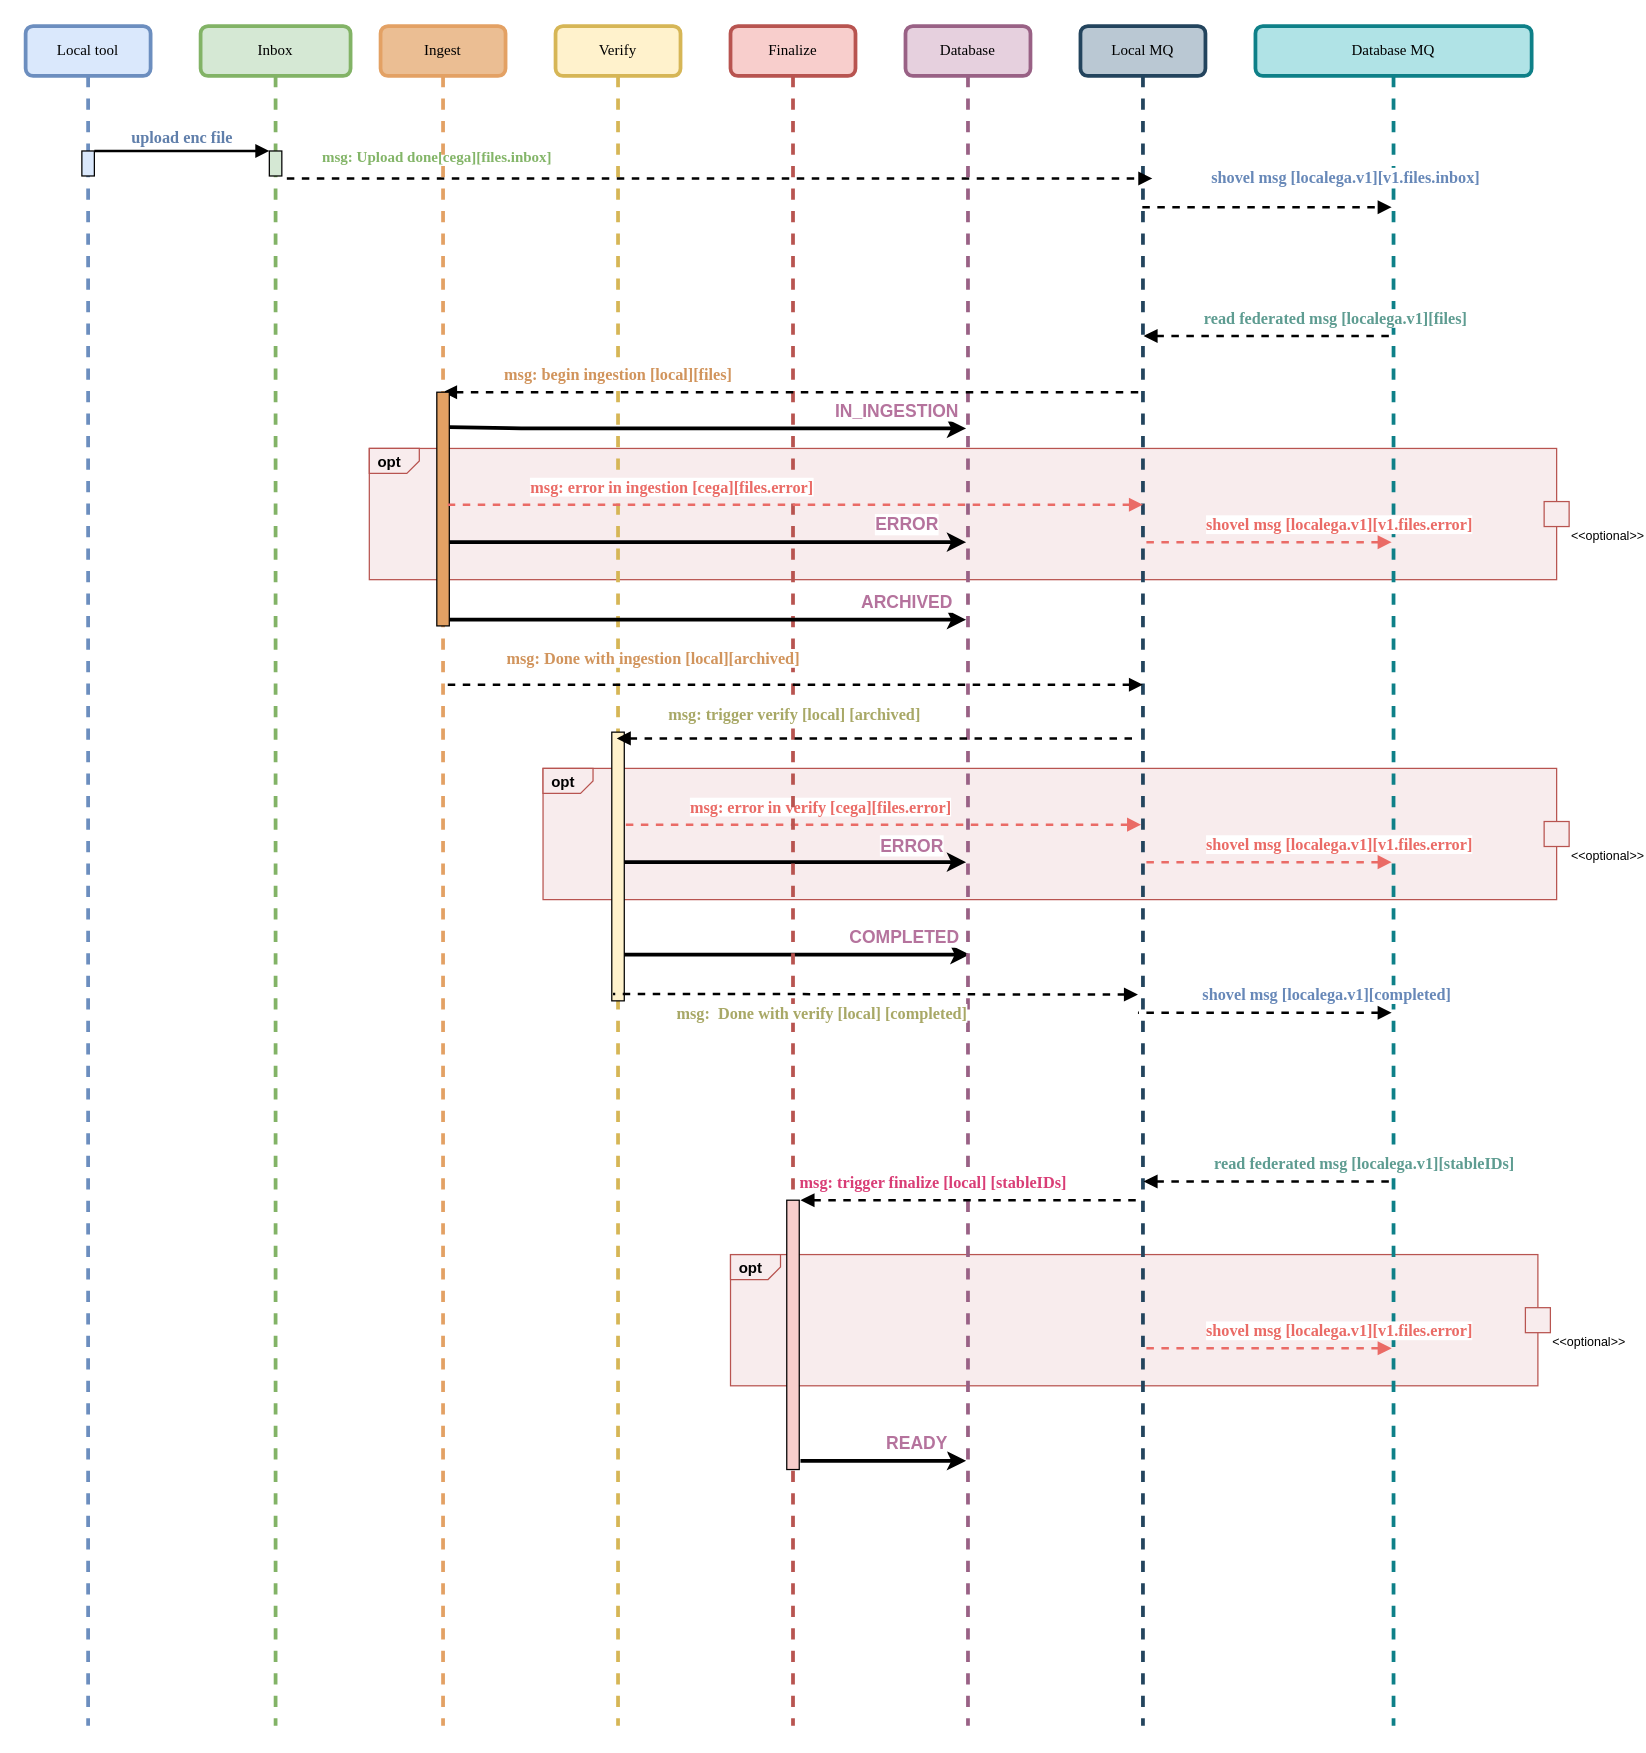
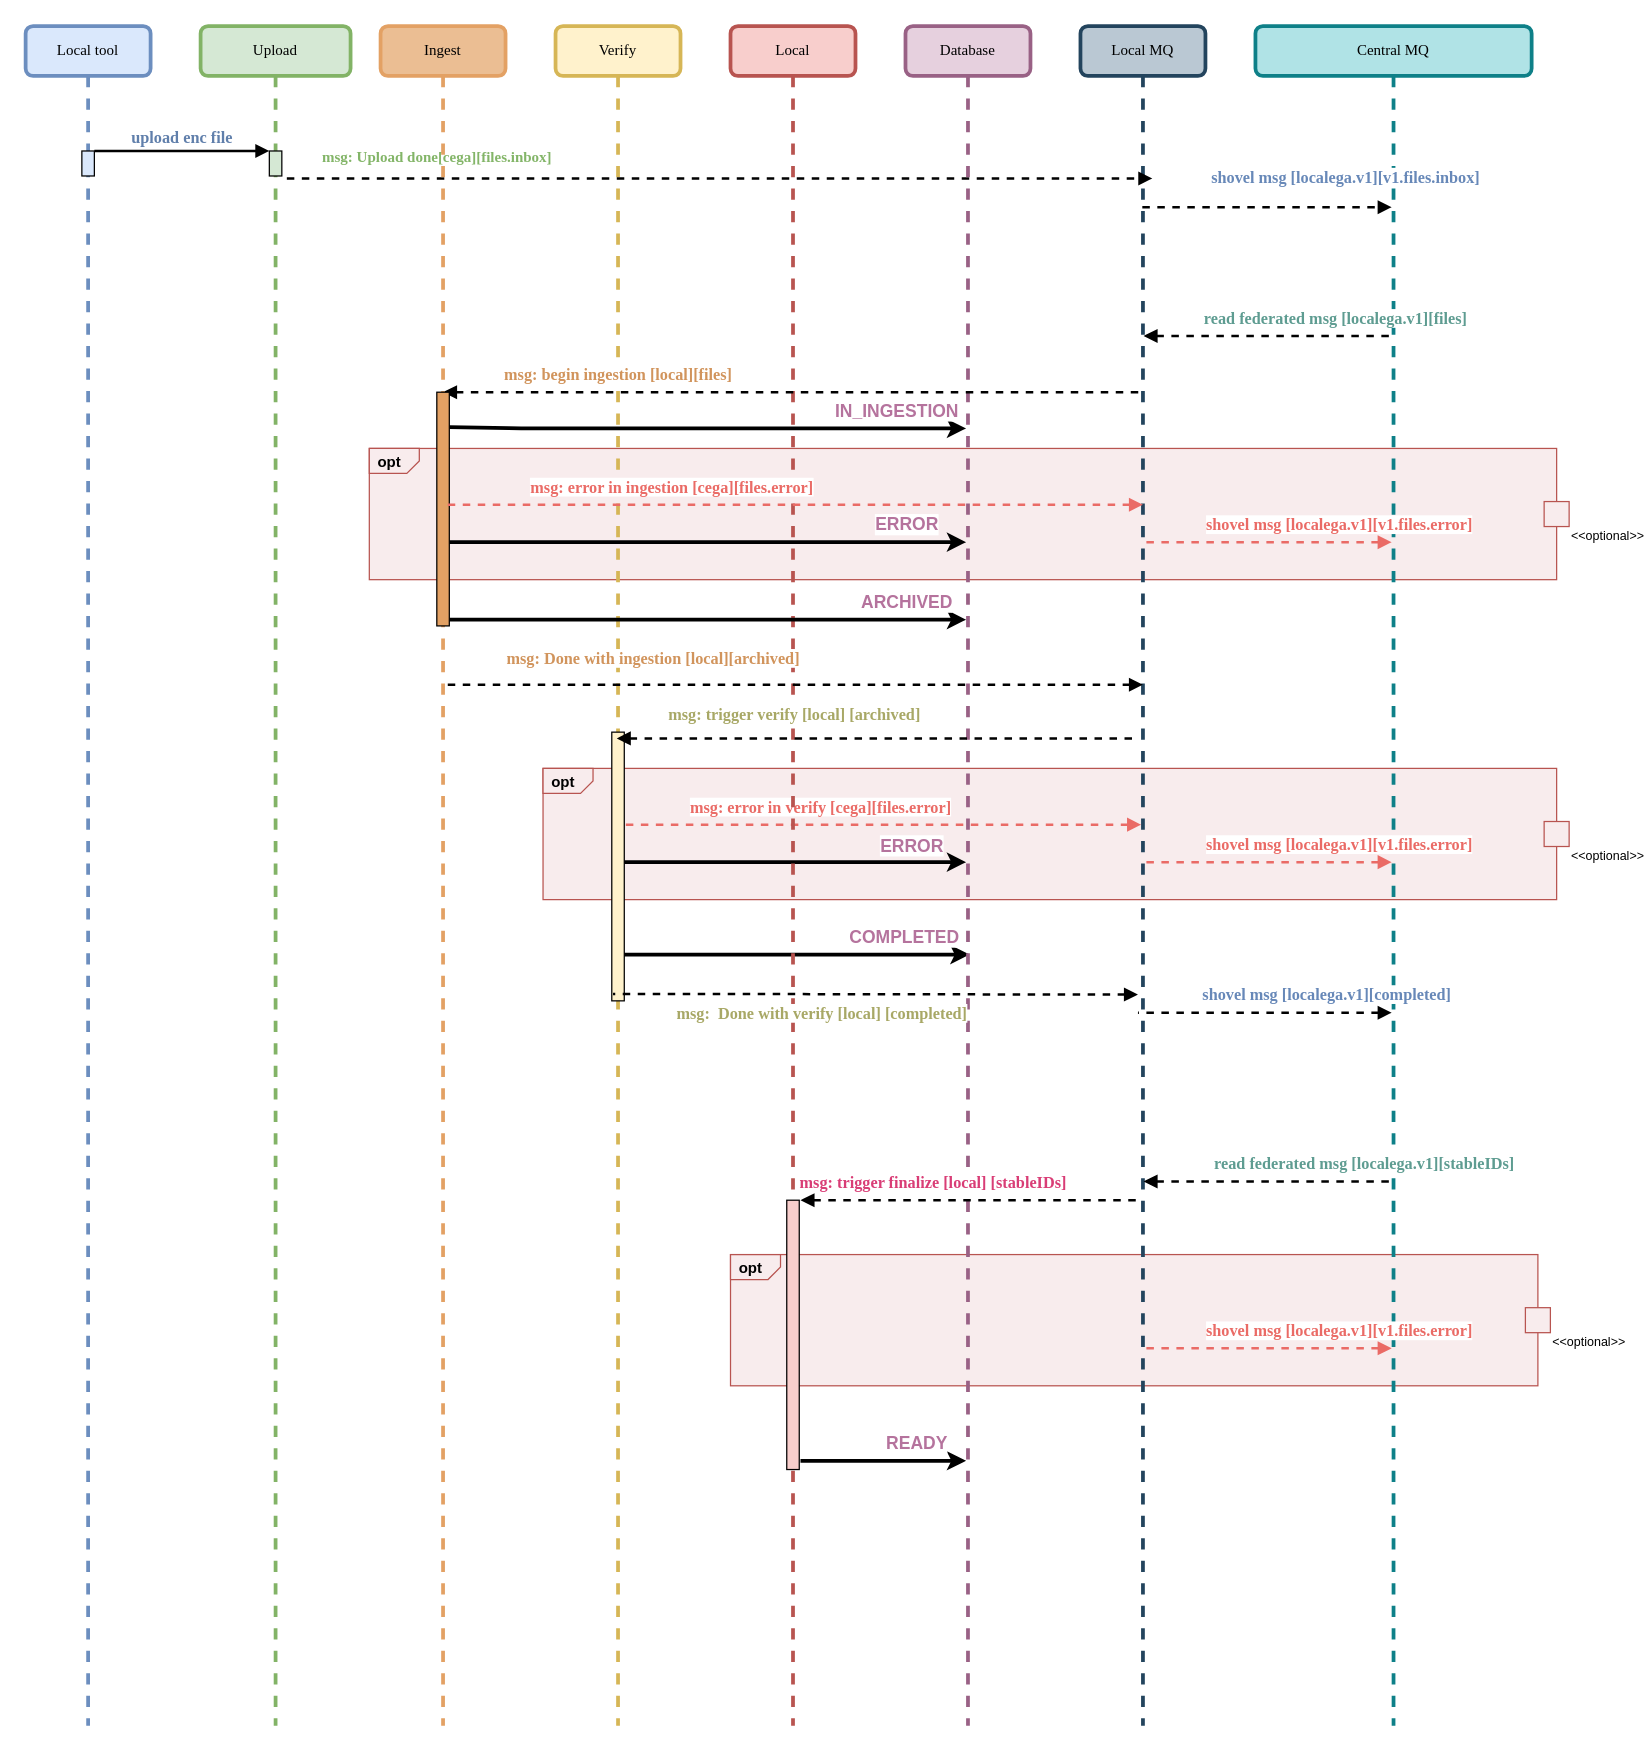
(276, 51) -> (276, 51)
(793, 51) -> (793, 51)
(1394, 51) -> (1394, 51)
